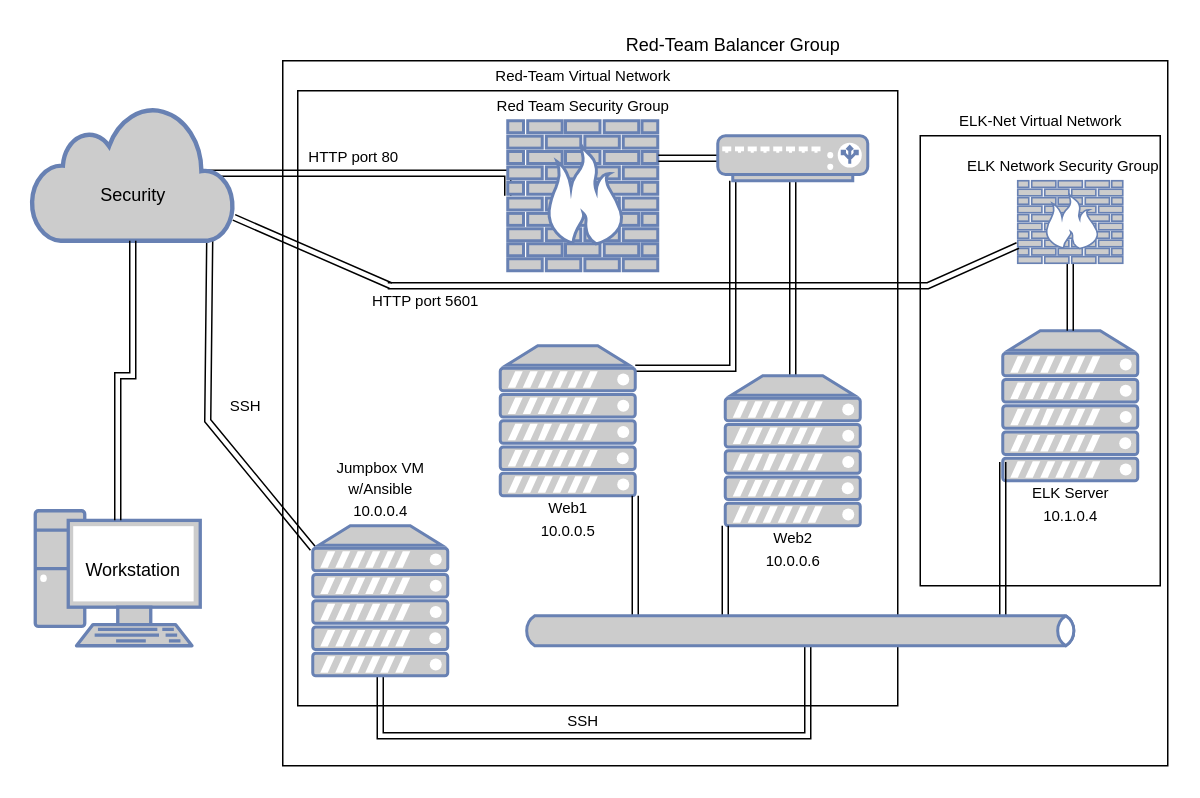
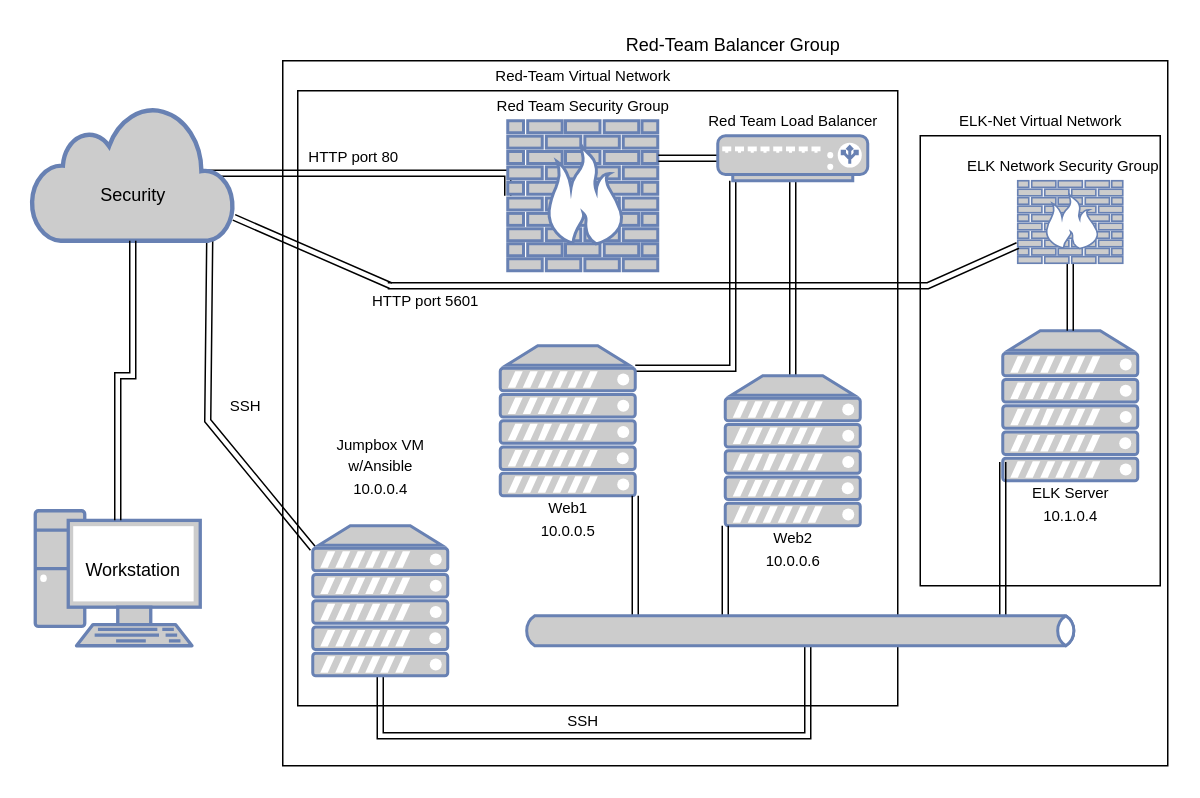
none -> (793, 121)
(380, 488) -> (380, 466)
